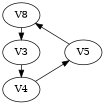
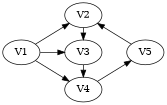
(21, 15) -> (83, 15)
none -> (21, 52)
